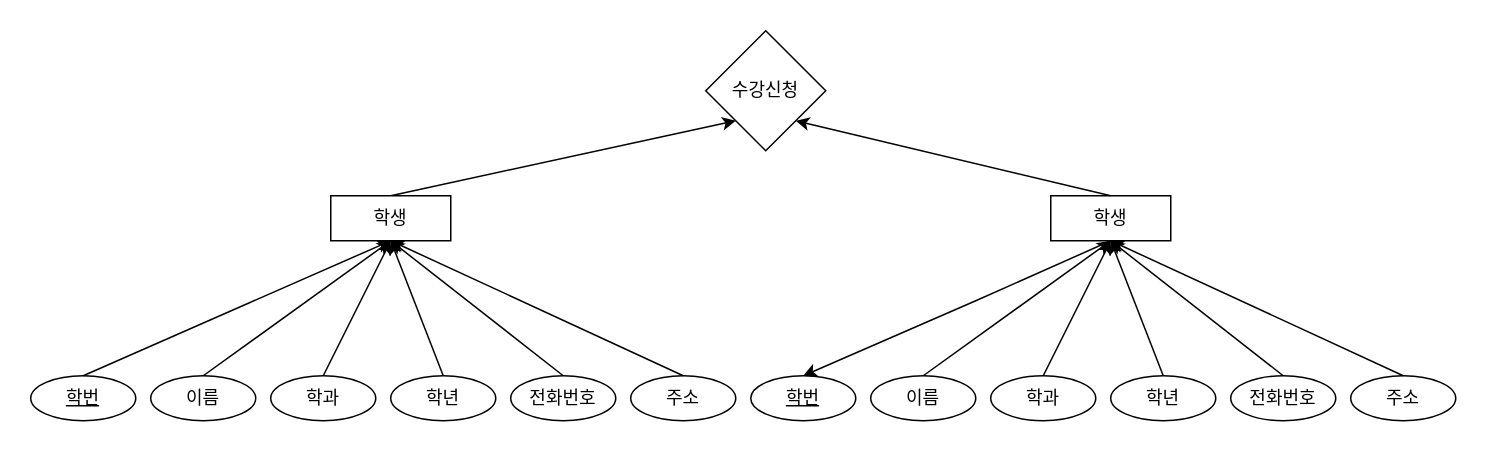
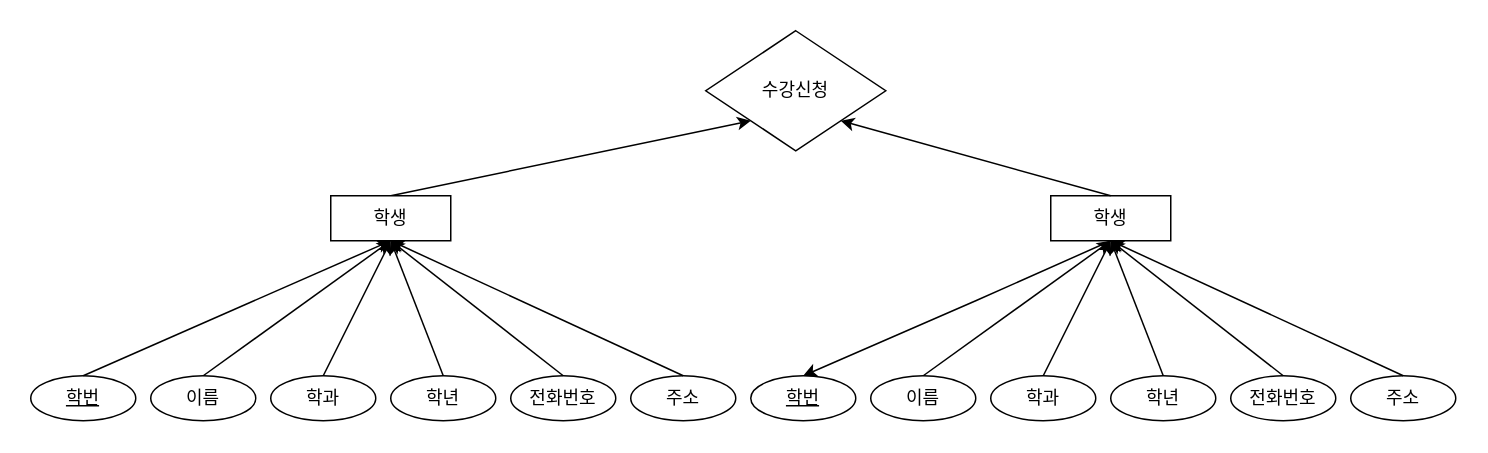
(766, 91) -> (796, 91)
